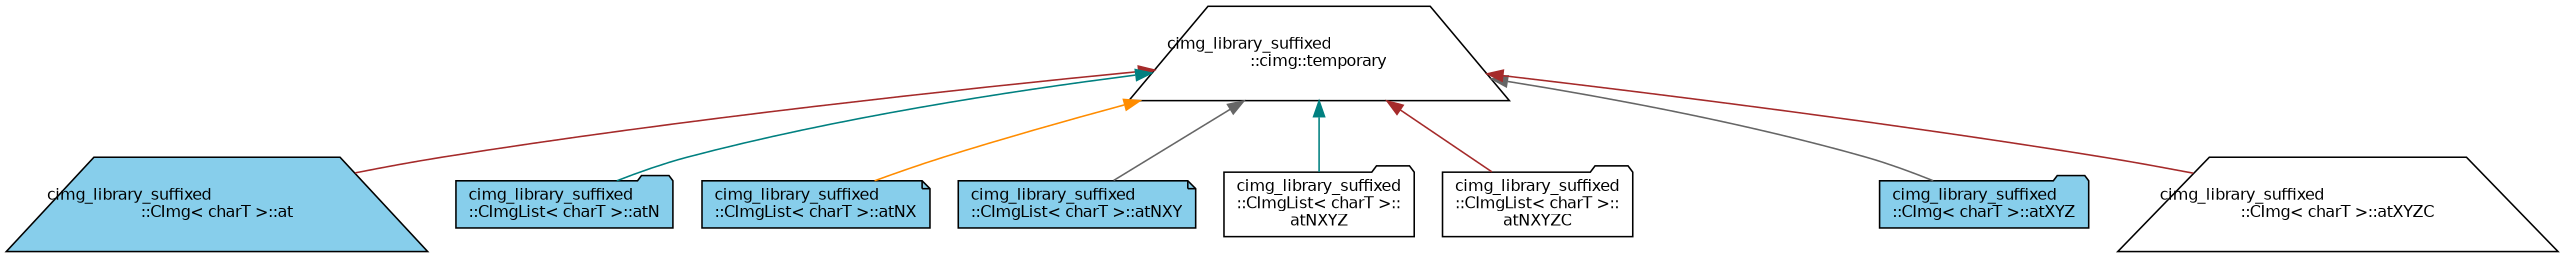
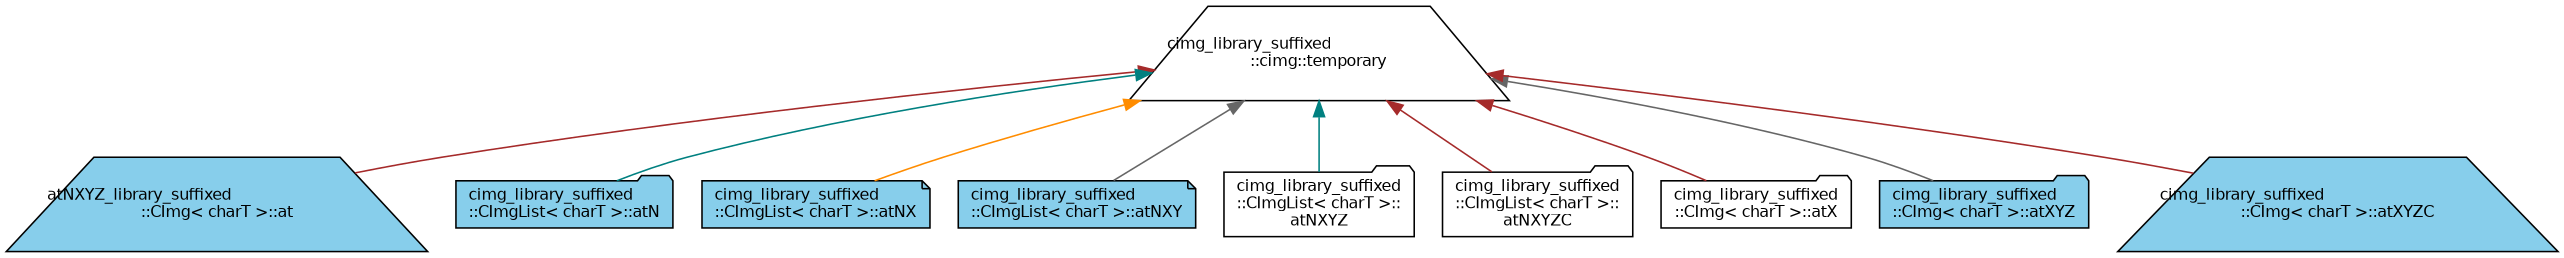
(217, 204) -> (217, 204)
none -> (1756, 204)
(2338, 204) -> (2338, 204)
